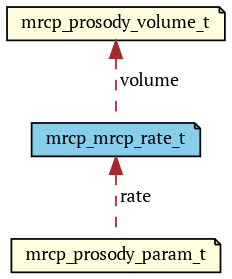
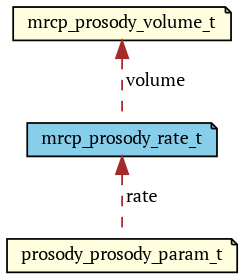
(116, 140) -> (122, 140)
(116, 256) -> (122, 256)
